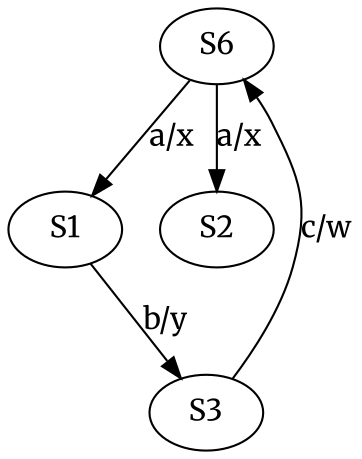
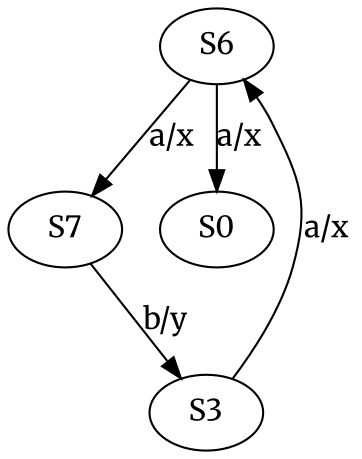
(65, 230) -> (65, 230)
(217, 230) -> (217, 230)
(327, 230) -> (327, 230)
